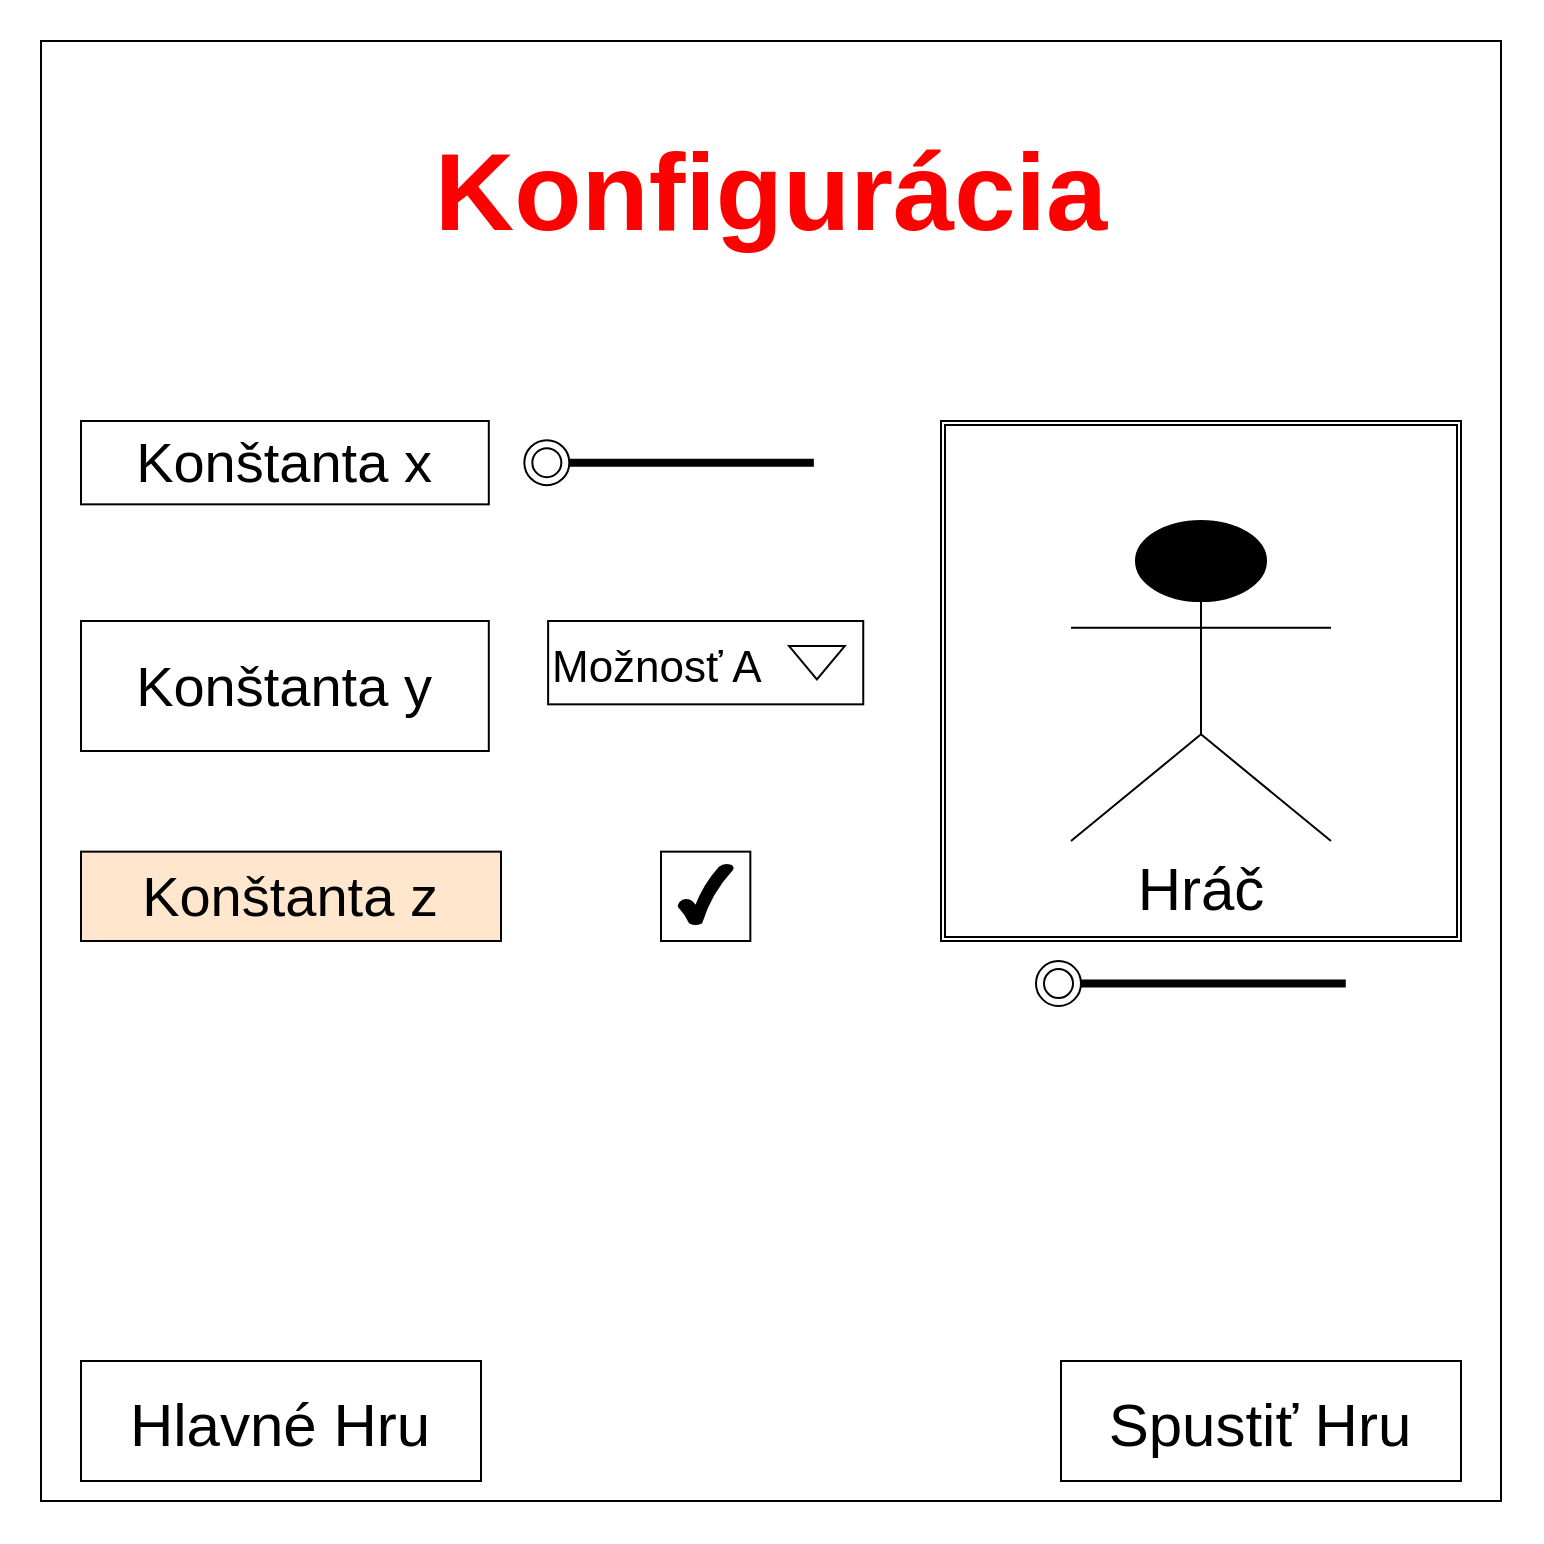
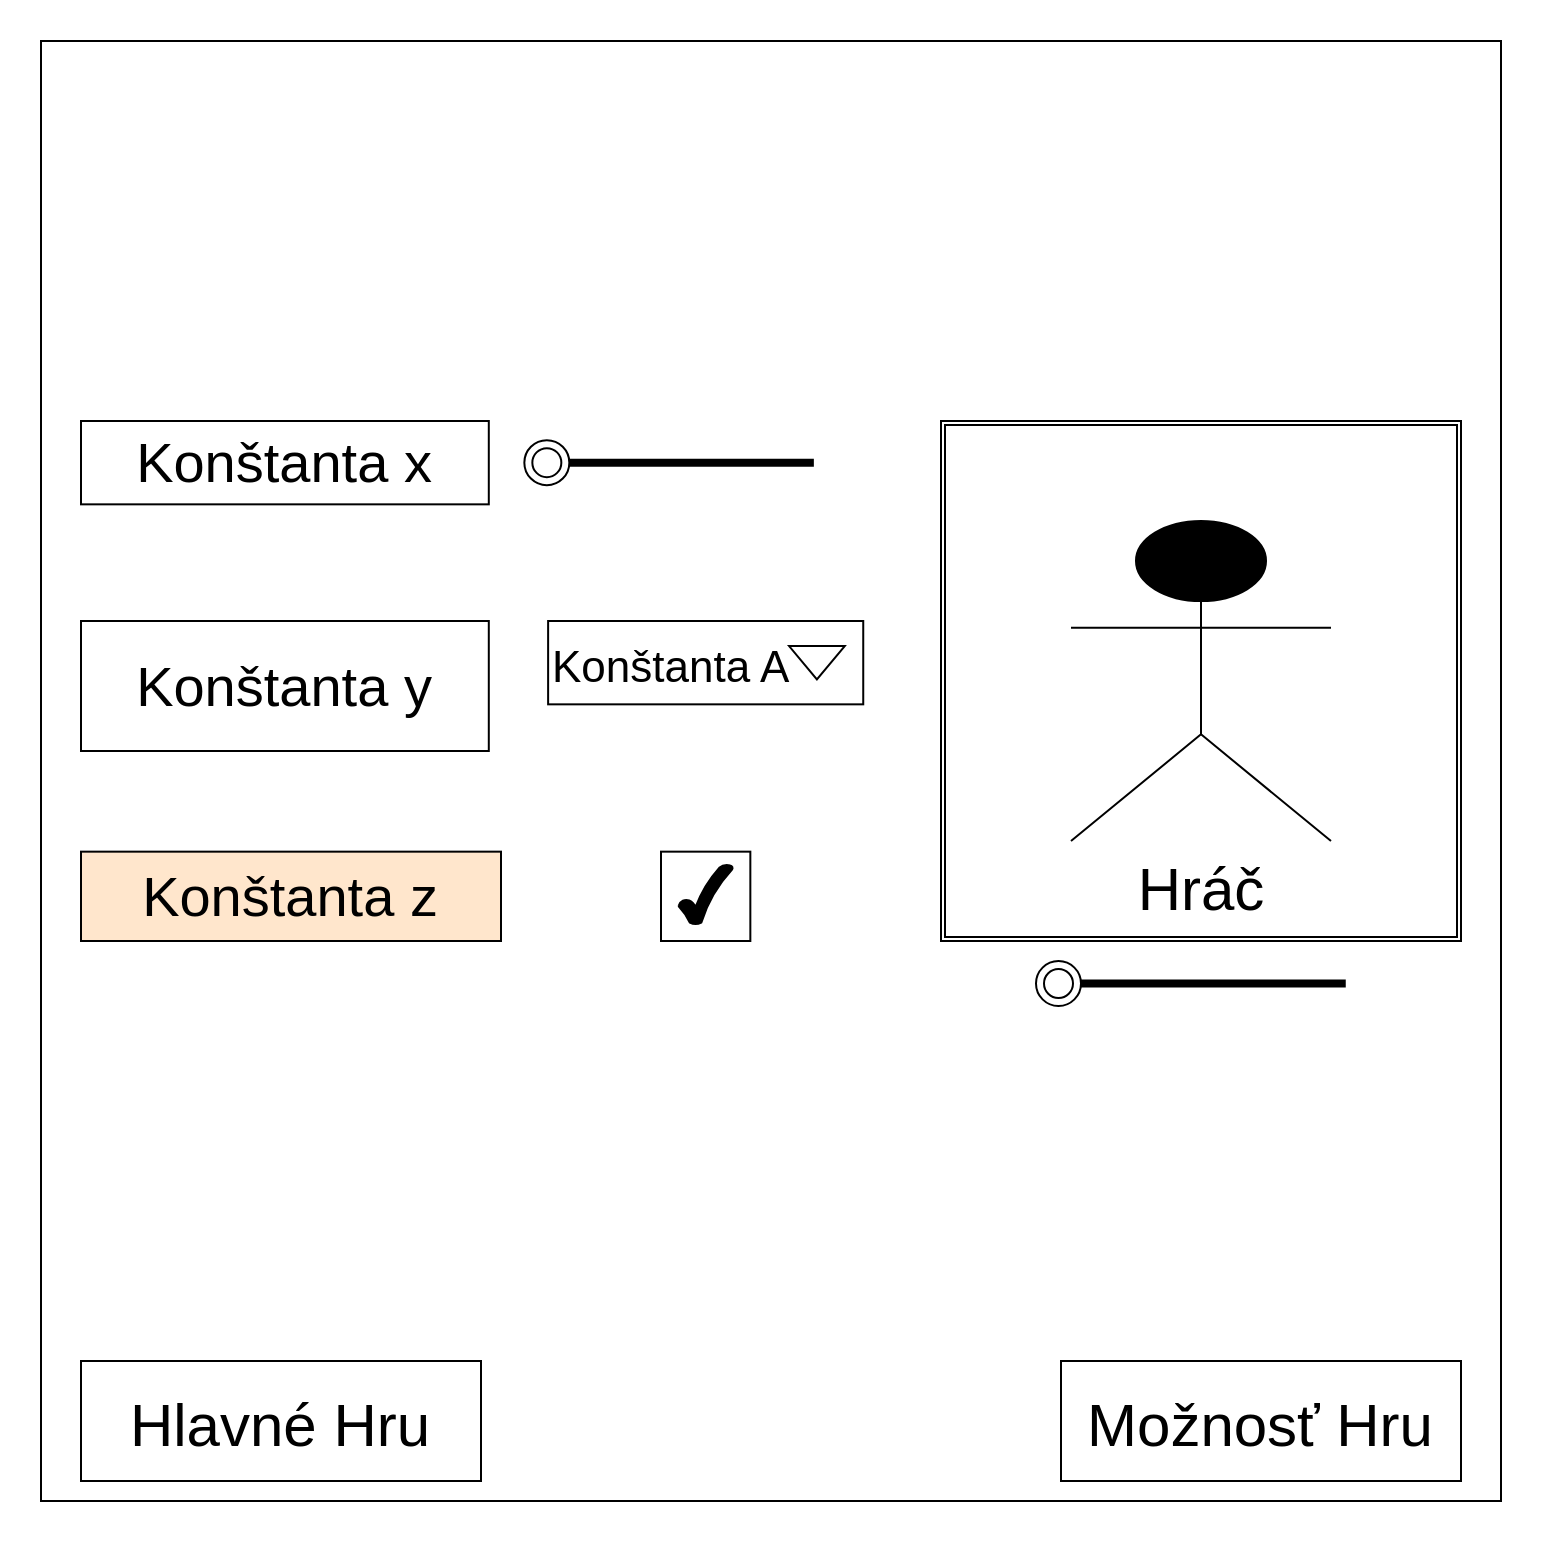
(771, 181) -> none
(687, 663) -> (709, 663)
(1261, 1421) -> (1261, 1421)
